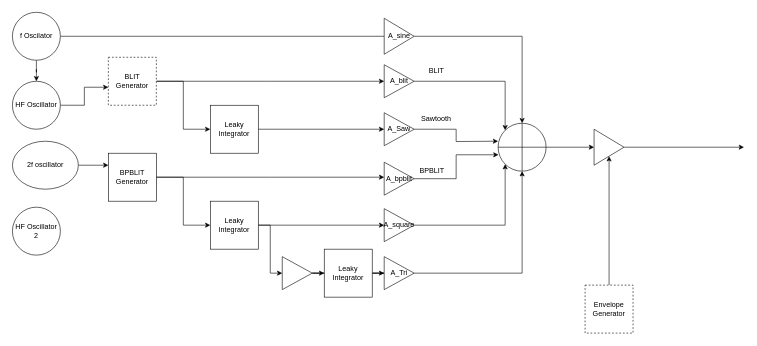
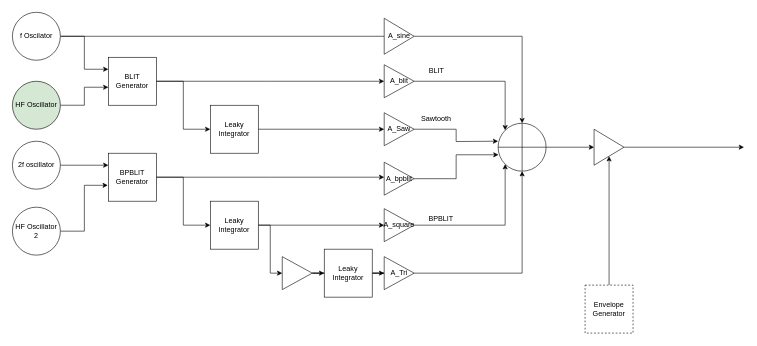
(36, 71) -> (84, 54)
(132, 81) -> (132, 81)
(36, 105) -> (36, 105)
(45, 165) -> (36, 165)
(432, 171) -> (441, 219)
none -> (84, 209)
